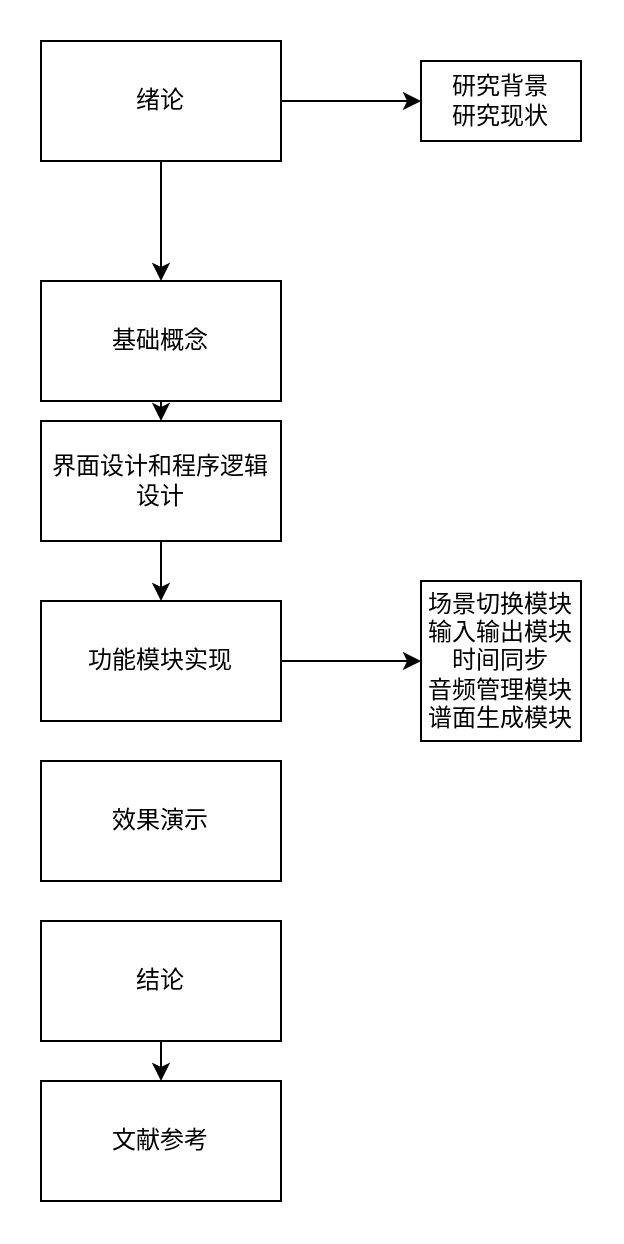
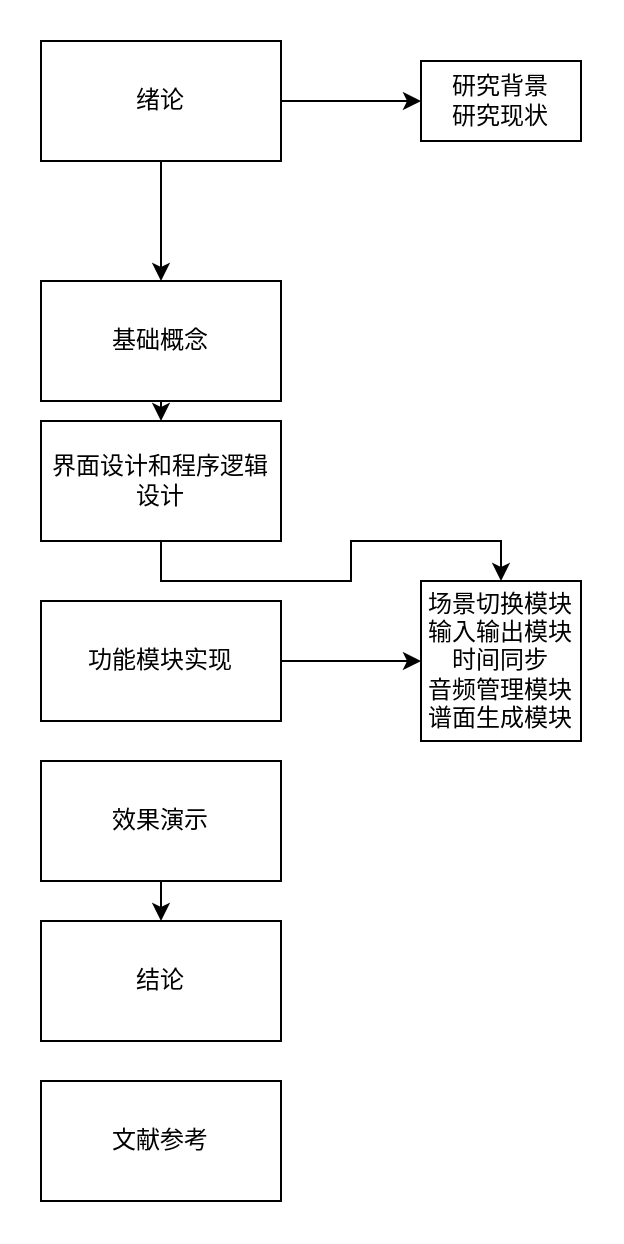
(161, 583) -> (351, 569)
none -> (161, 894)
(161, 1054) -> none
